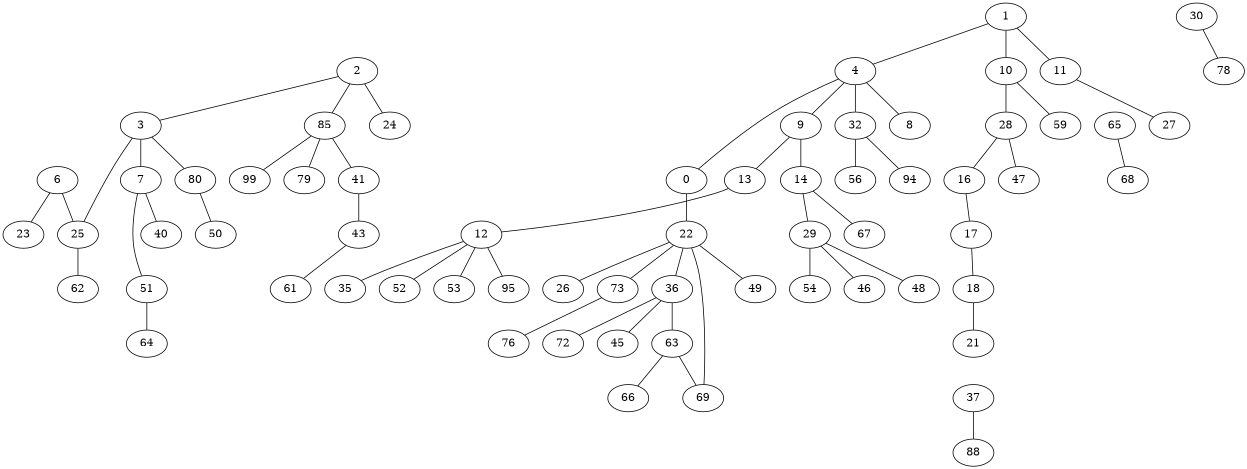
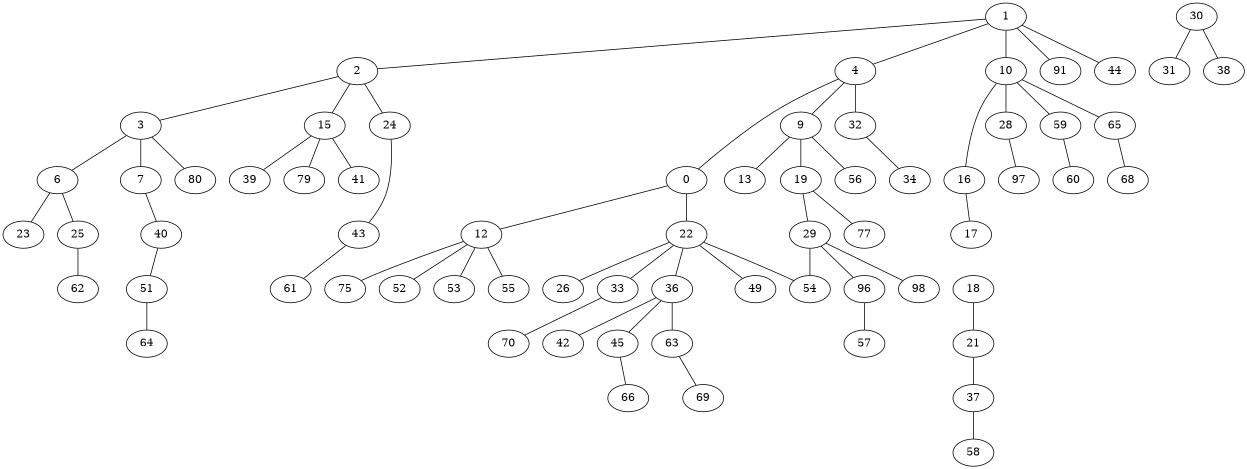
none -> (682, 44)
(1060, 71) -> (1060, 71)
none -> (1115, 71)
none -> (1169, 71)
(1224, 71) -> (1224, 71)
none -> (1060, 98)
(325, 126) -> (325, 126)
(910, 126) -> none
(1169, 126) -> none
(855, 153) -> (828, 153)
(985, 153) -> (975, 123)
(106, 179) -> (99, 153)
(250, 180) -> (250, 180)
(801, 180) -> (801, 180)
(910, 180) -> (910, 180)
(1019, 180) -> (1019, 180)
none -> (1073, 180)
(359, 207) -> (389, 183)
(616, 216) -> (584, 207)
(133, 235) -> (154, 262)
(216, 235) -> none
(864, 235) -> (864, 235)
(972, 262) -> none
(345, 289) -> (345, 289)
(509, 289) -> (509, 289)
(618, 289) -> (618, 289)
(864, 289) -> (864, 289)
(919, 289) -> (919, 289)
(704, 316) -> (749, 261)
(509, 344) -> (509, 344)
(563, 344) -> (563, 344)
none -> (864, 344)
(650, 371) -> (623, 371)
none -> (973, 371)
(973, 453) -> (973, 453)
